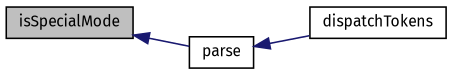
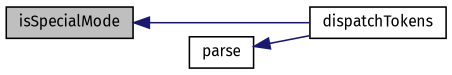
(169, 42) -> (230, 23)
